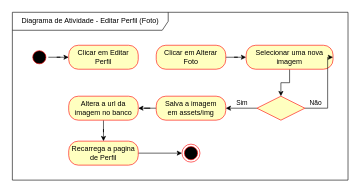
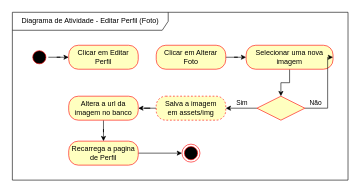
(191, 108) -> (191, 108)
